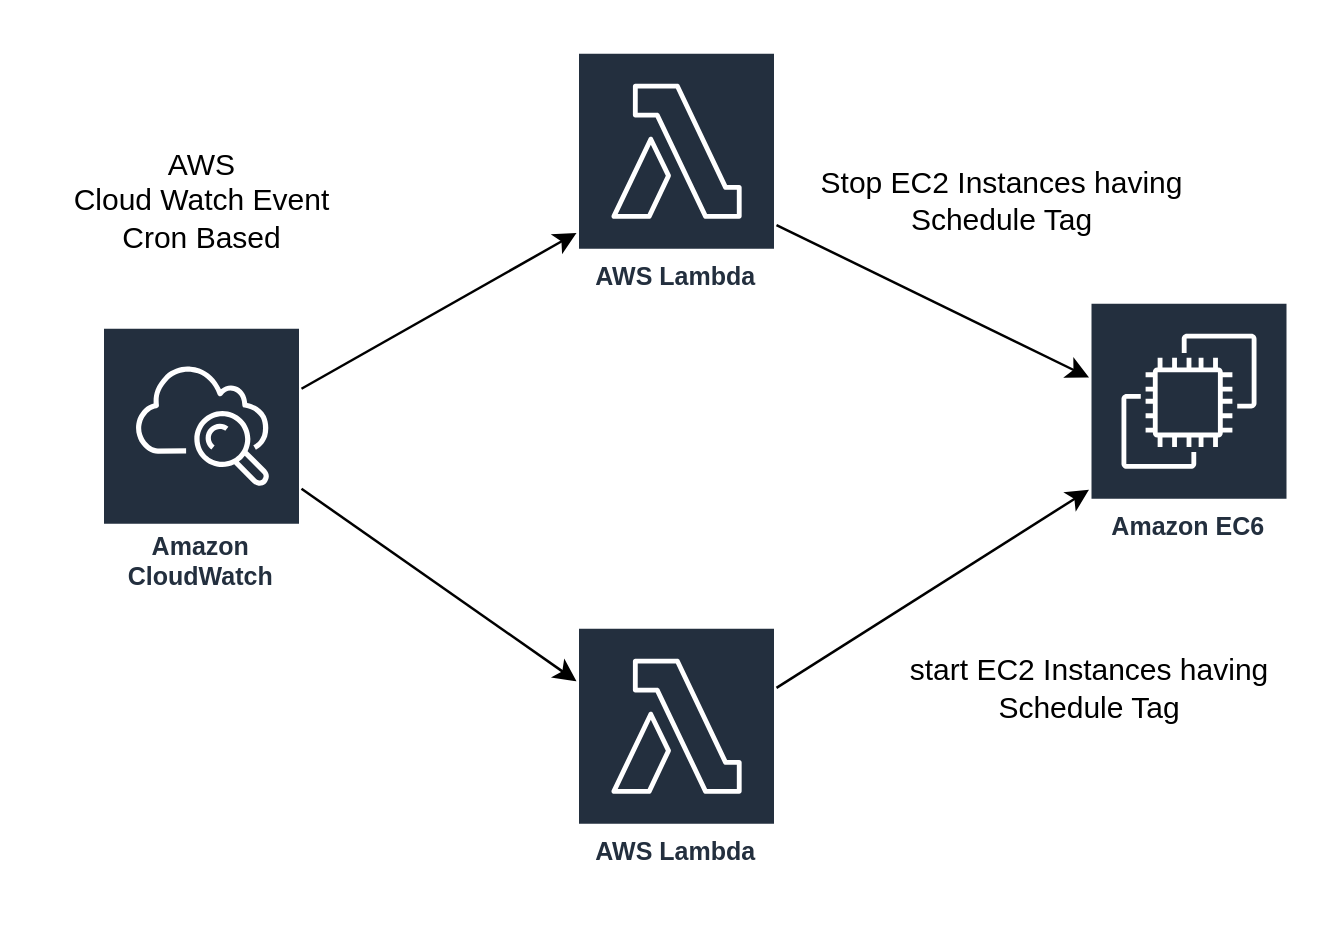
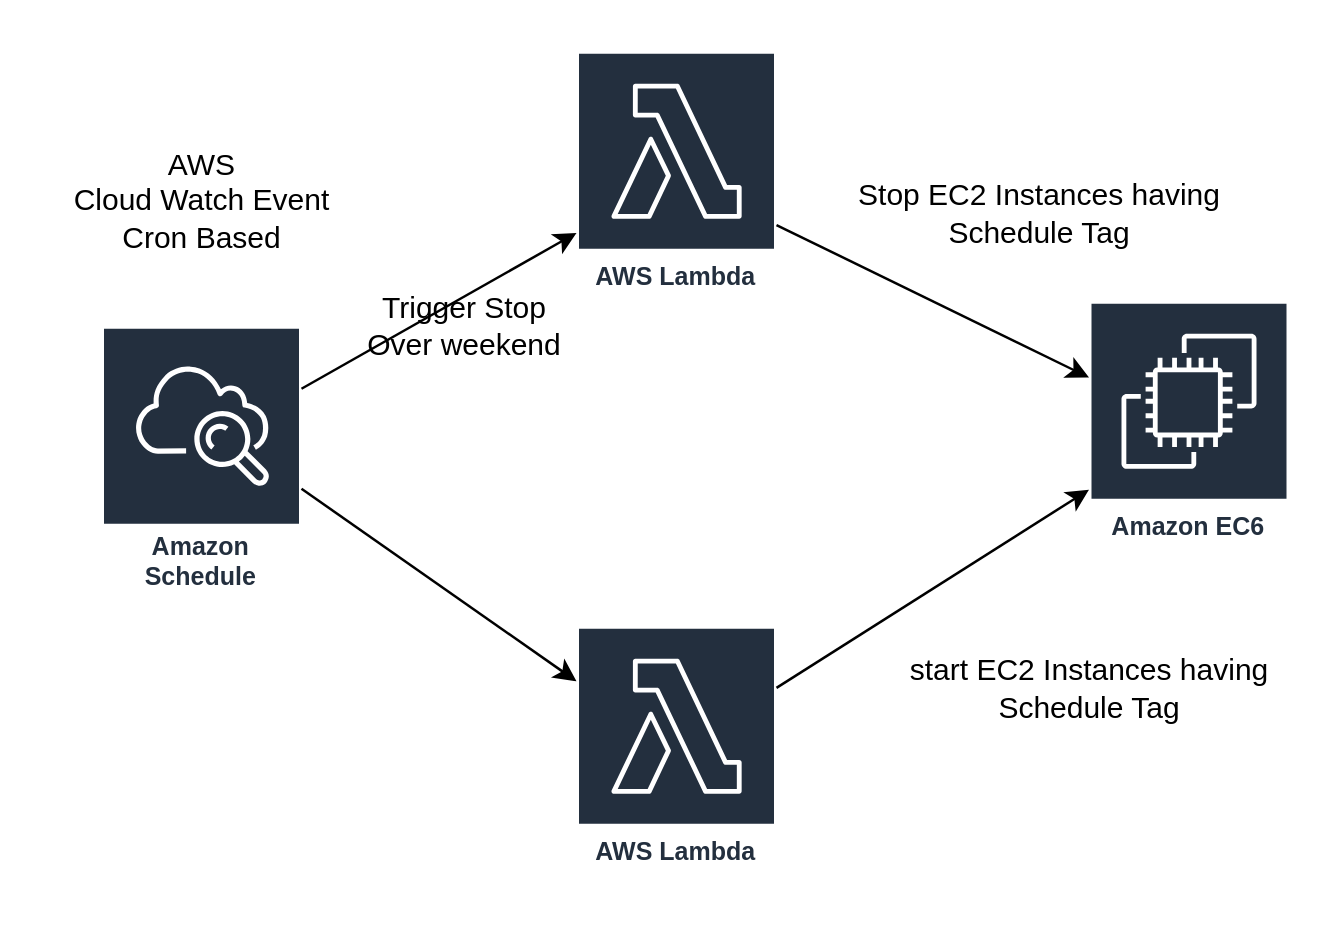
(1001, 201) -> (1039, 214)
none -> (464, 326)
(201, 561) -> (201, 561)
